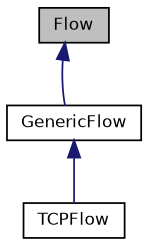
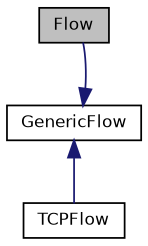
(63, 83) -> (86, 65)
